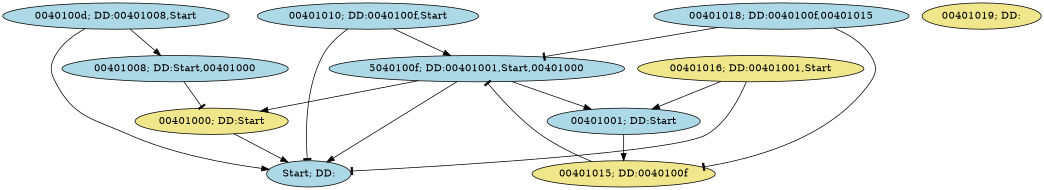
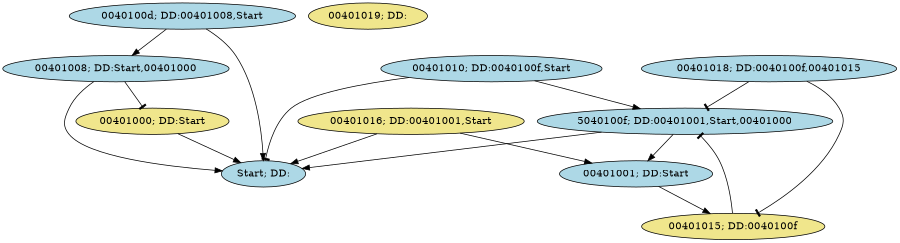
(343, 95) -> none
none -> (108, 154)
(565, 157) -> (337, 148)
